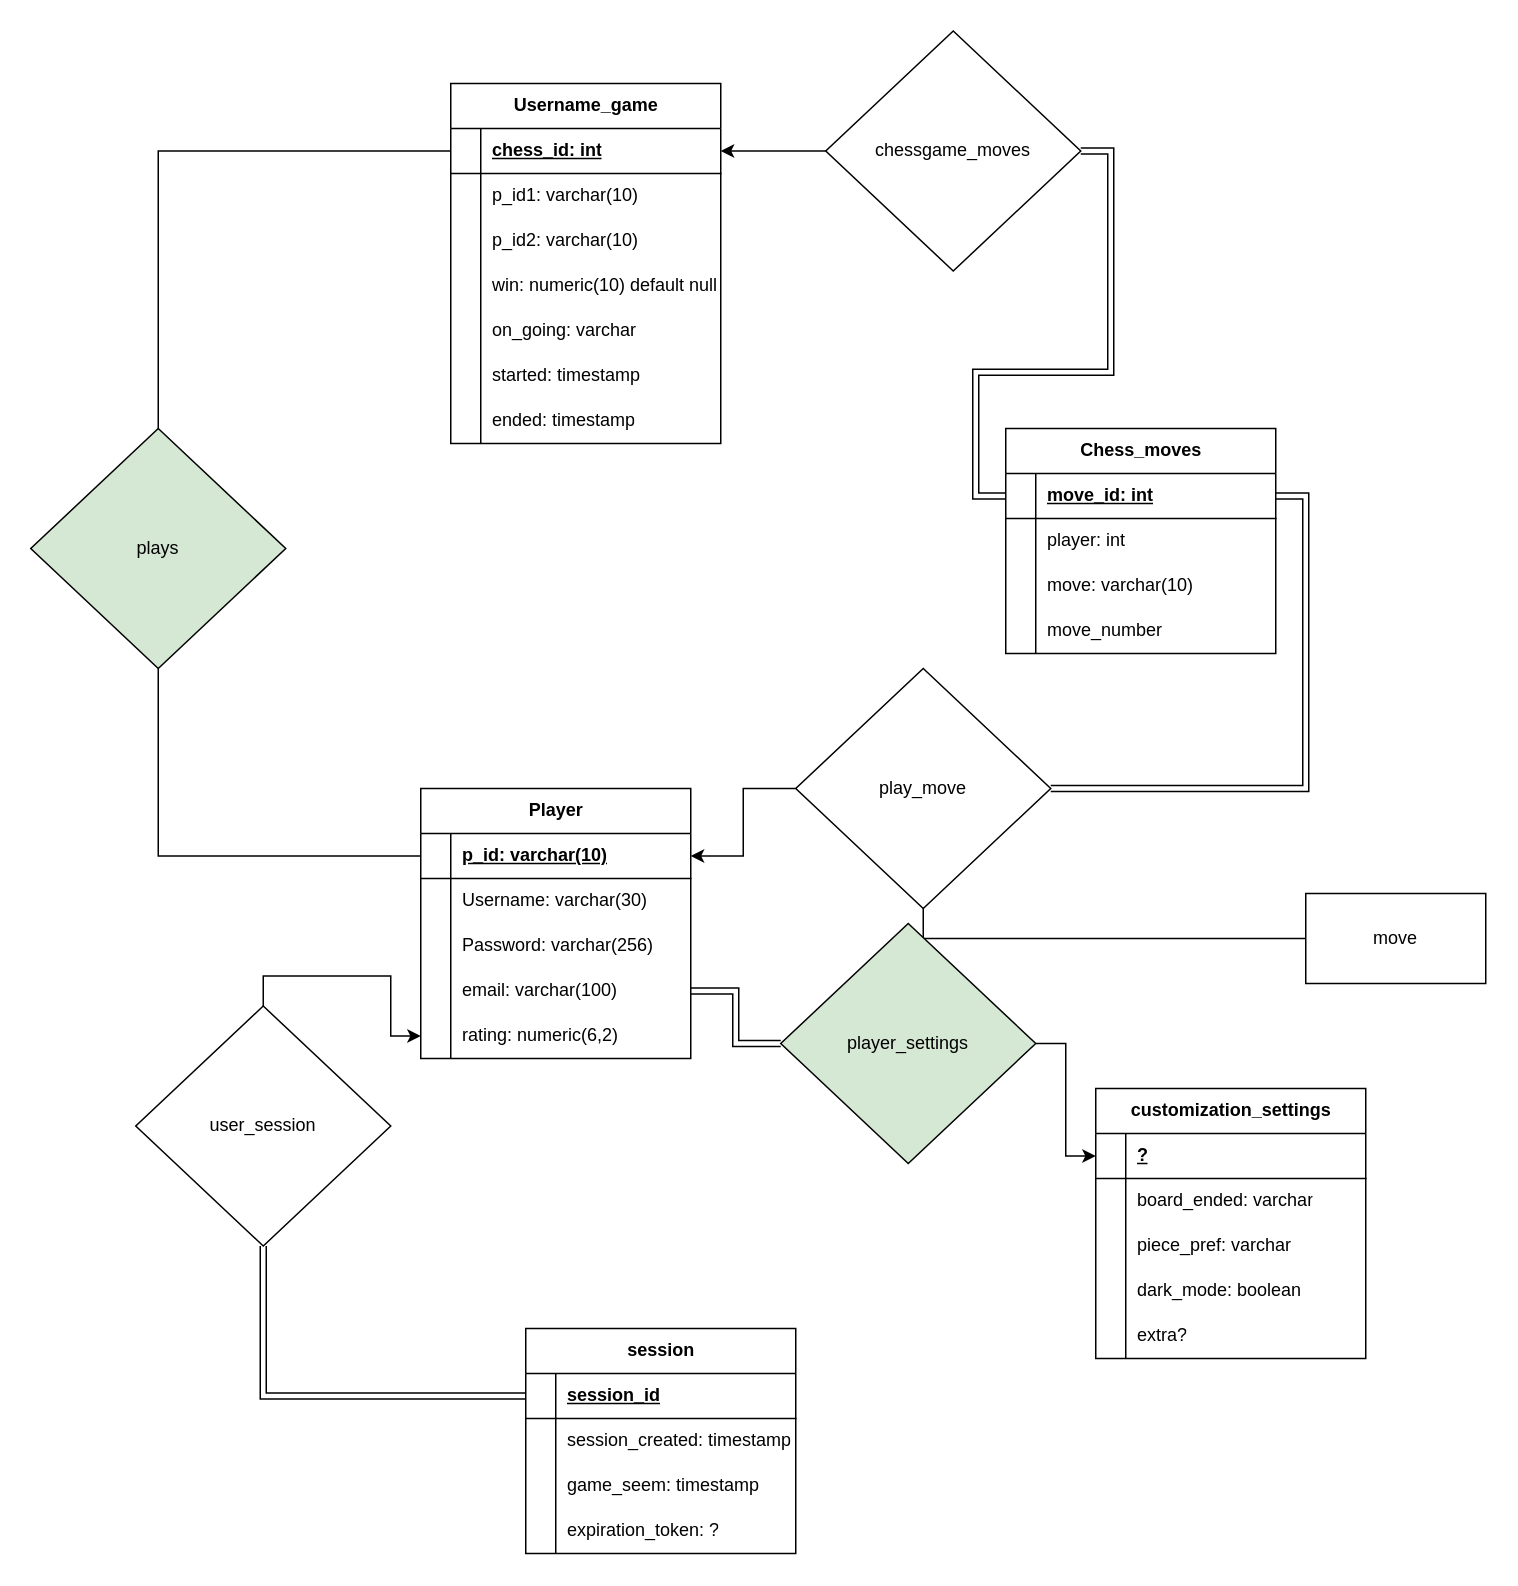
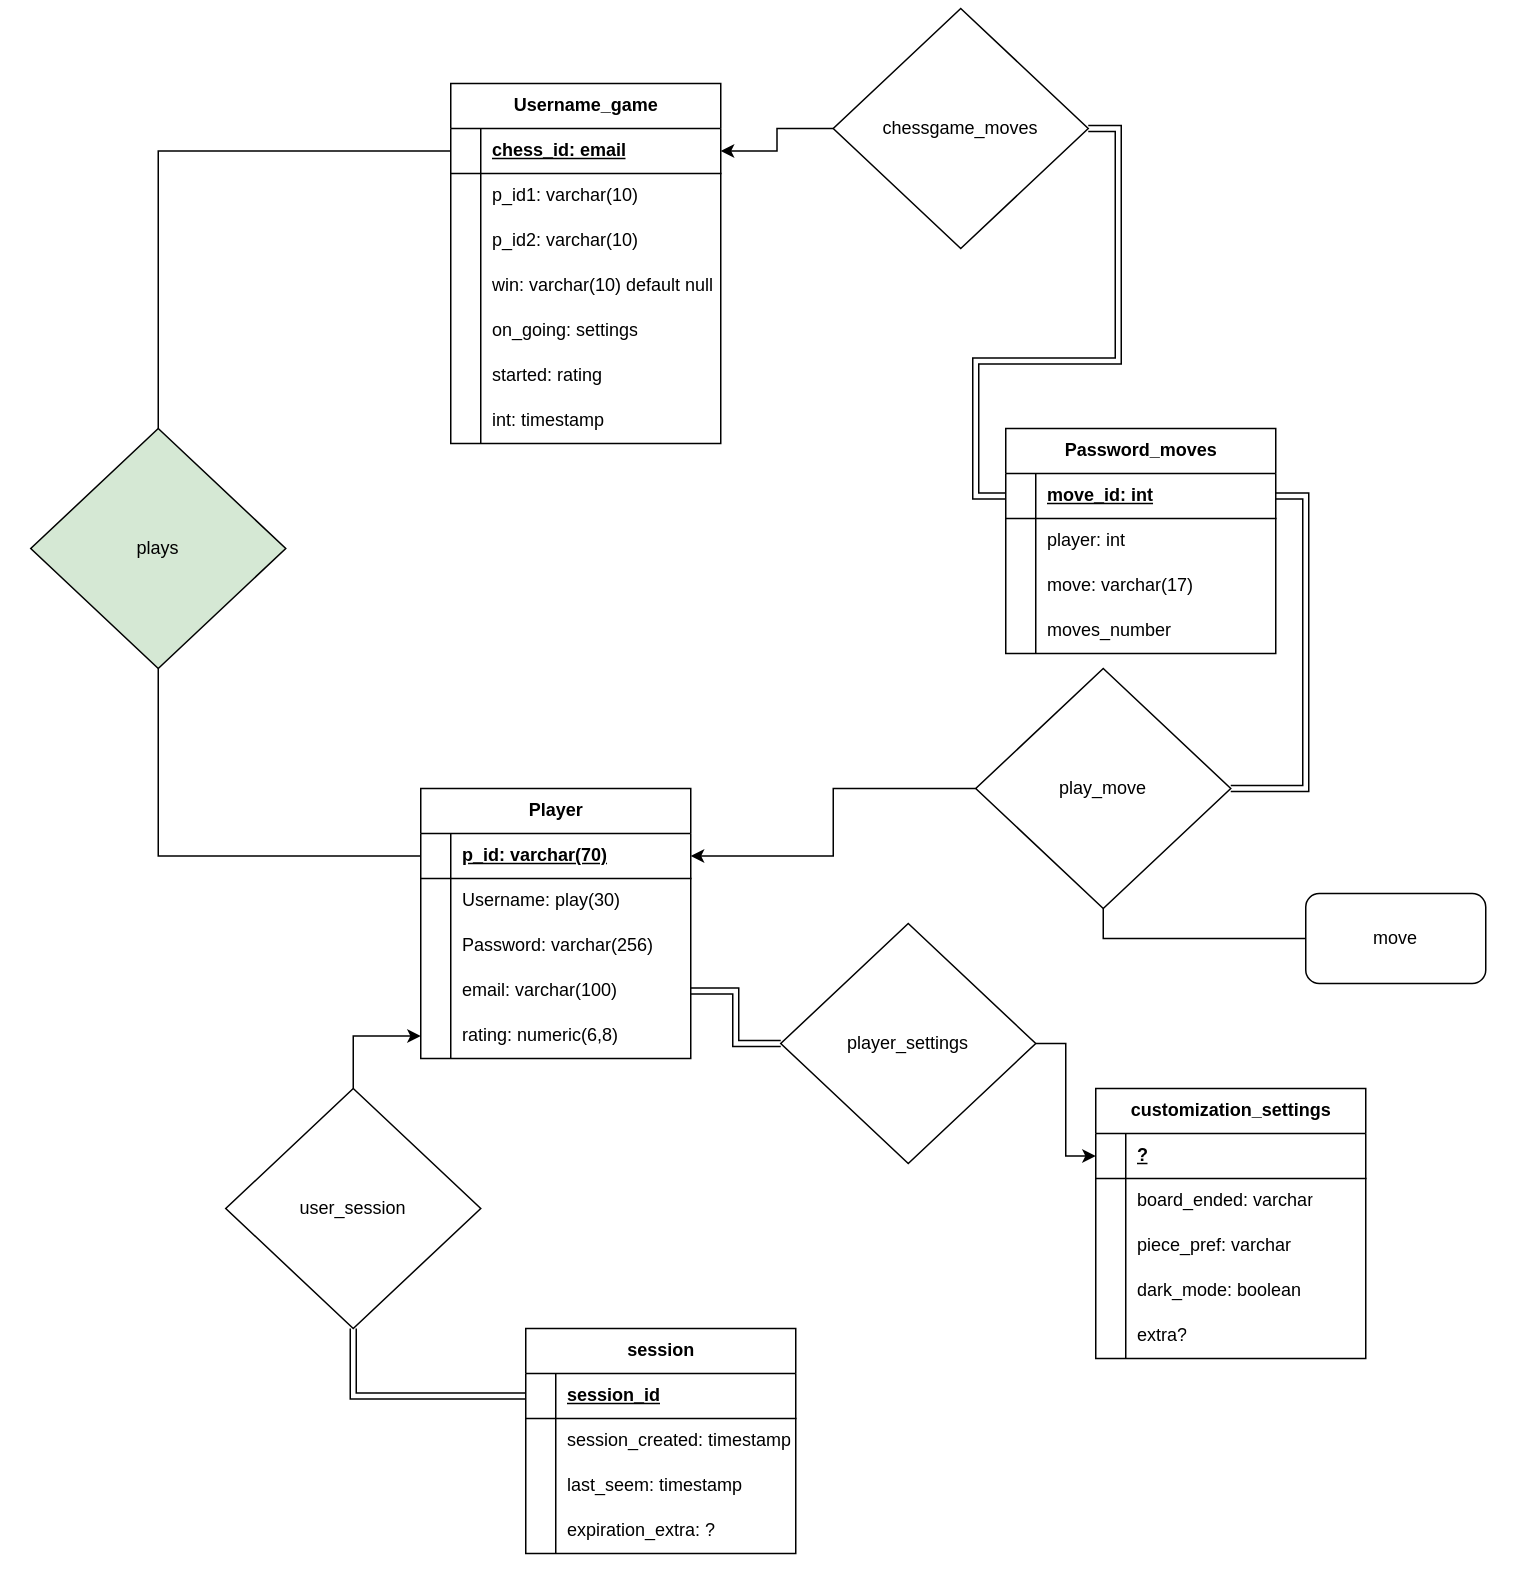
(549, 151) -> (557, 151)
(953, 151) -> (961, 128)
(607, 286) -> (607, 286)
(571, 331) -> (574, 331)
(576, 376) -> (561, 376)
(566, 421) -> (554, 421)
(1142, 451) -> (1142, 451)
(1129, 586) -> (1129, 586)
(1103, 631) -> (1108, 631)
(923, 788) -> (1103, 788)
(541, 856) -> (541, 856)
(564, 901) -> (546, 901)
(1396, 938) -> (1396, 938)
(552, 1036) -> (552, 1036)
(908, 1043) -> (908, 1043)
(263, 1126) -> (353, 1208)
(662, 1486) -> (659, 1486)
(654, 1531) -> (654, 1531)
